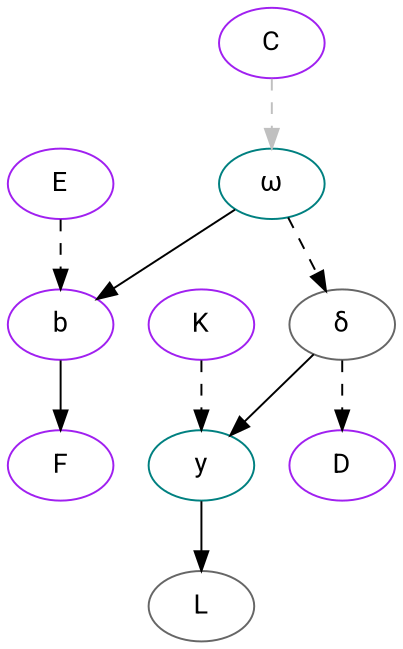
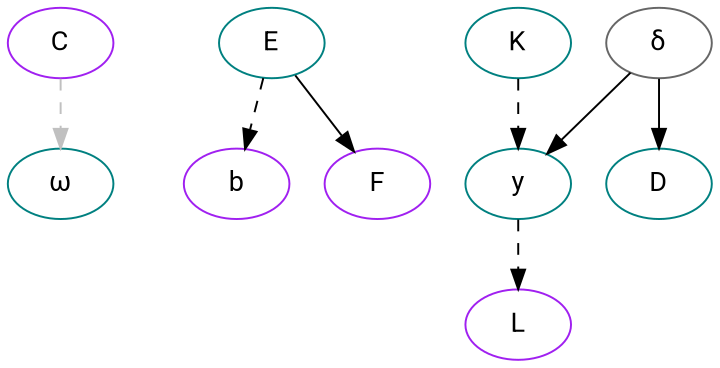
(61, 184) -> (272, 43)
(303, 245) -> none
(174, 249) -> none
(201, 325) -> (518, 43)
(61, 385) -> (319, 106)
(342, 385) -> (659, 104)
(342, 465) -> (659, 184)
(201, 526) -> (518, 245)
(201, 606) -> (518, 325)
